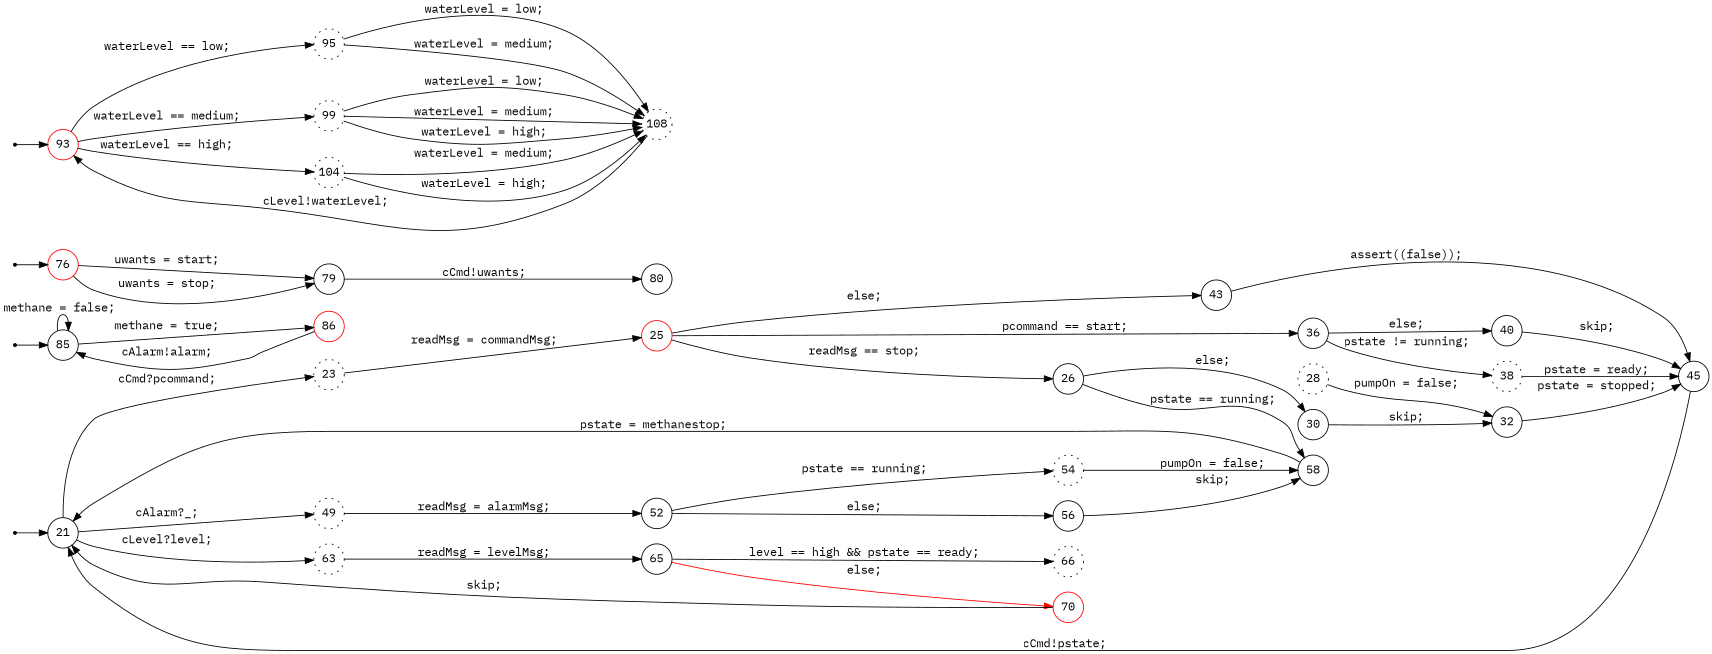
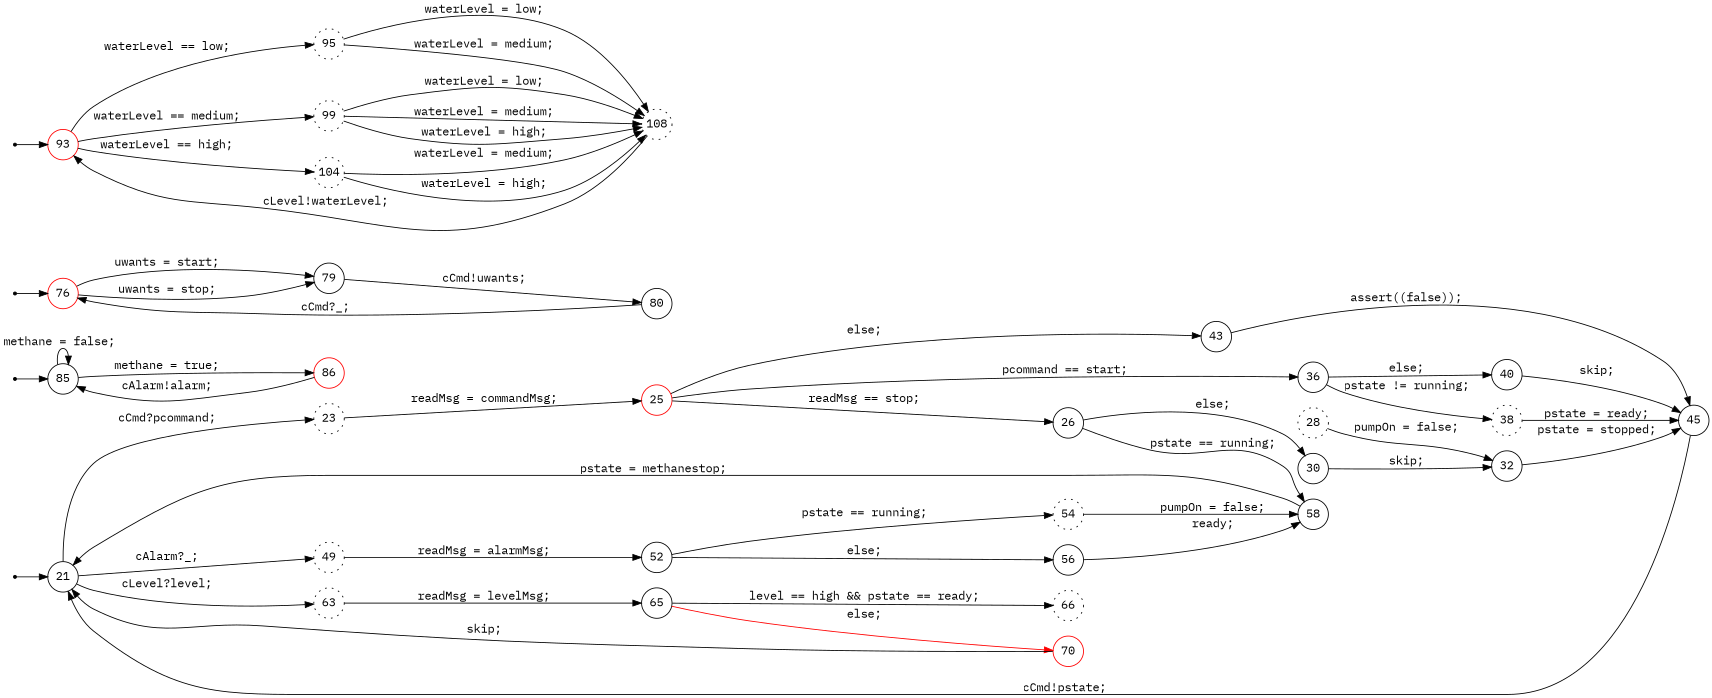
none -> (363, 315)
(1216, 480) -> (1216, 524)
